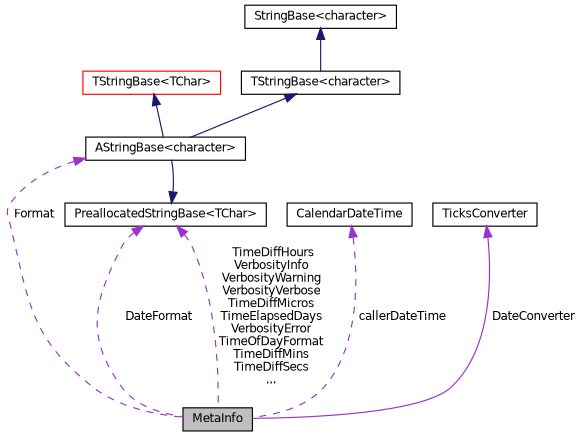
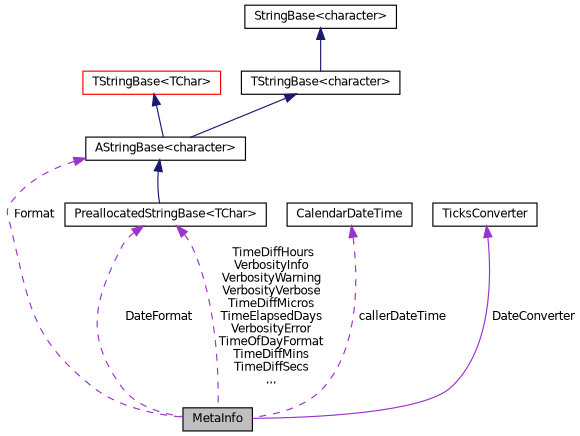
(173, 176) -> (158, 187)
